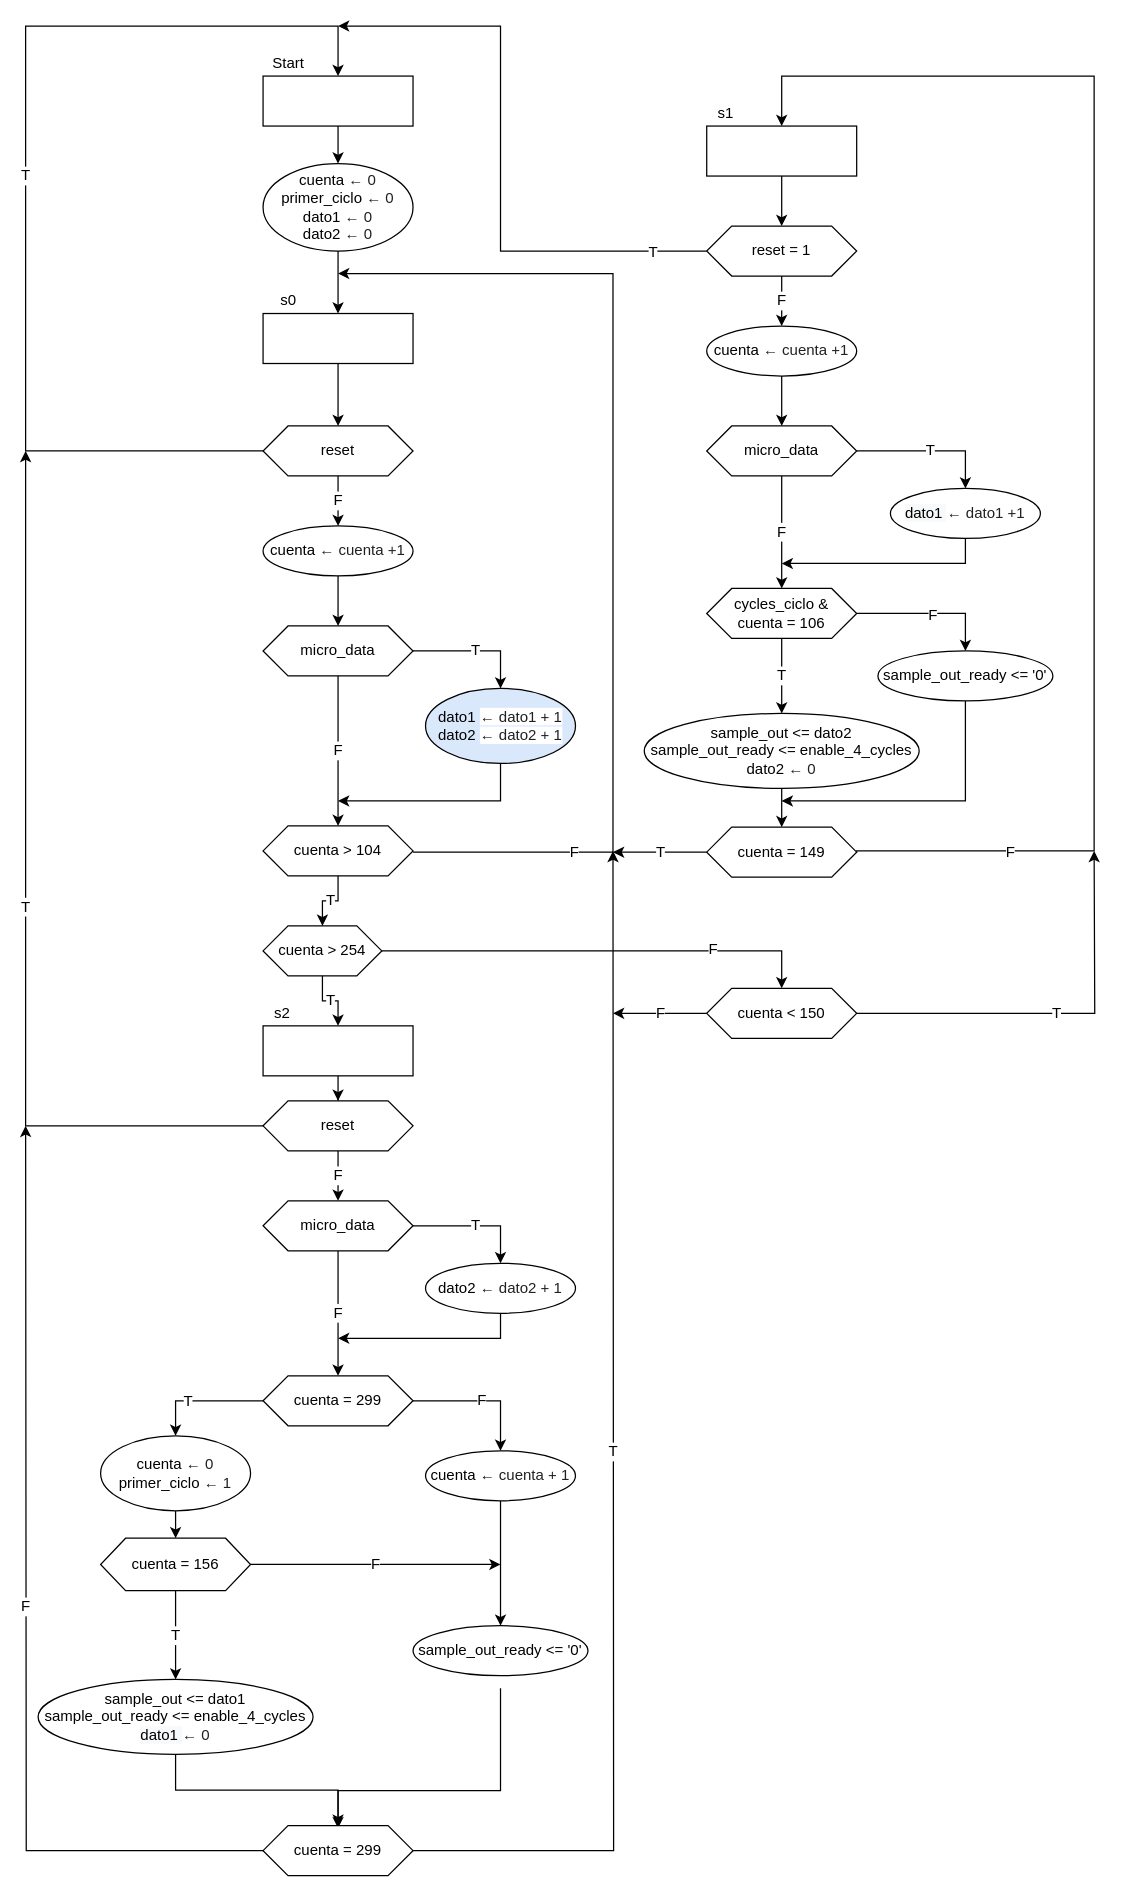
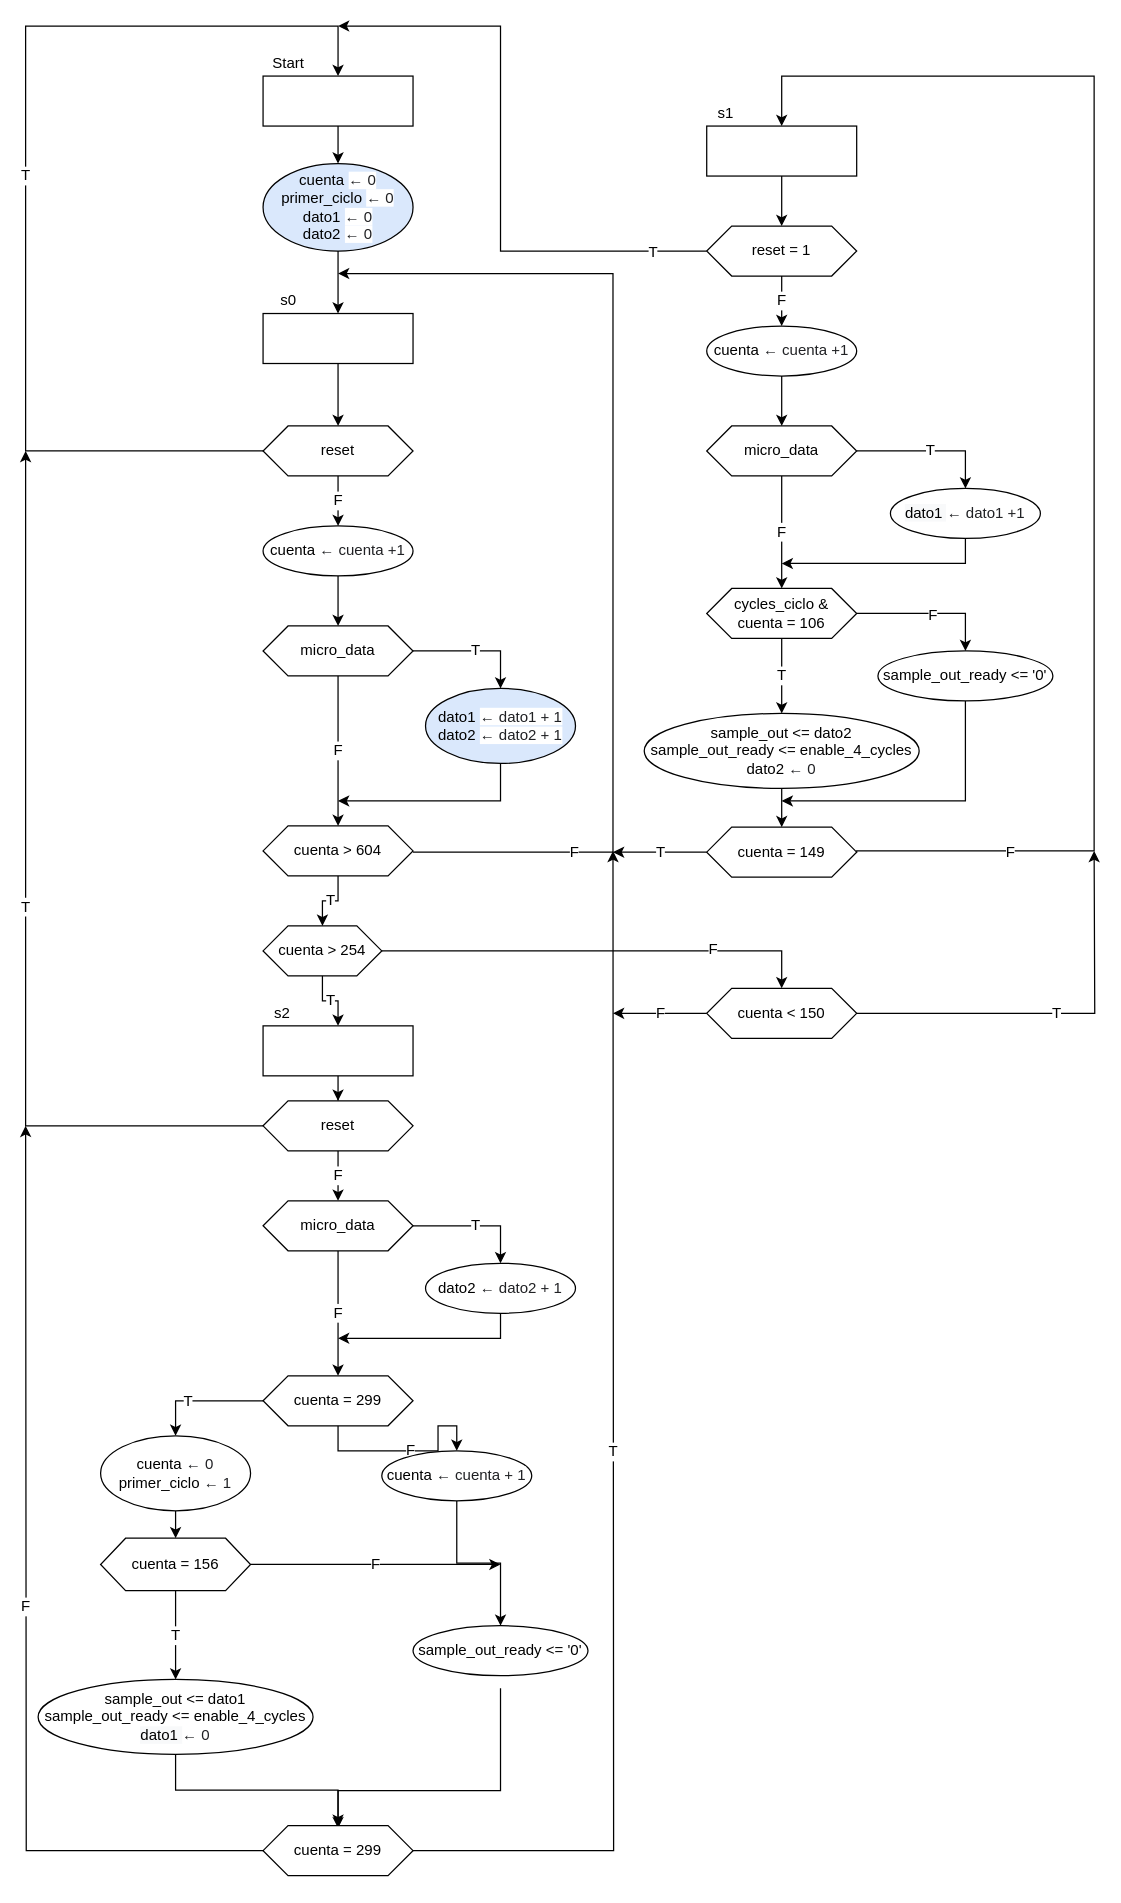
(338, 207) -> (338, 207)
(338, 851) -> (338, 851)
(501, 1476) -> (457, 1476)
